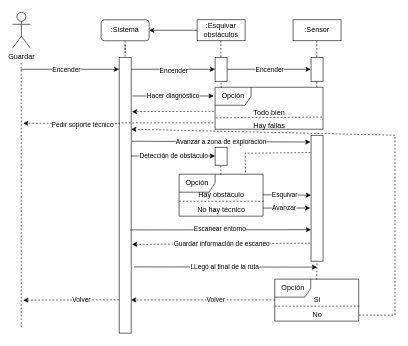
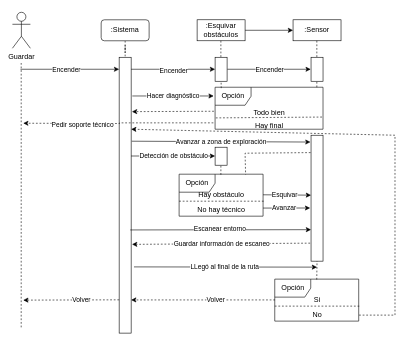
(154, 30) -> (287, 30)
(269, 126) -> (269, 126)
